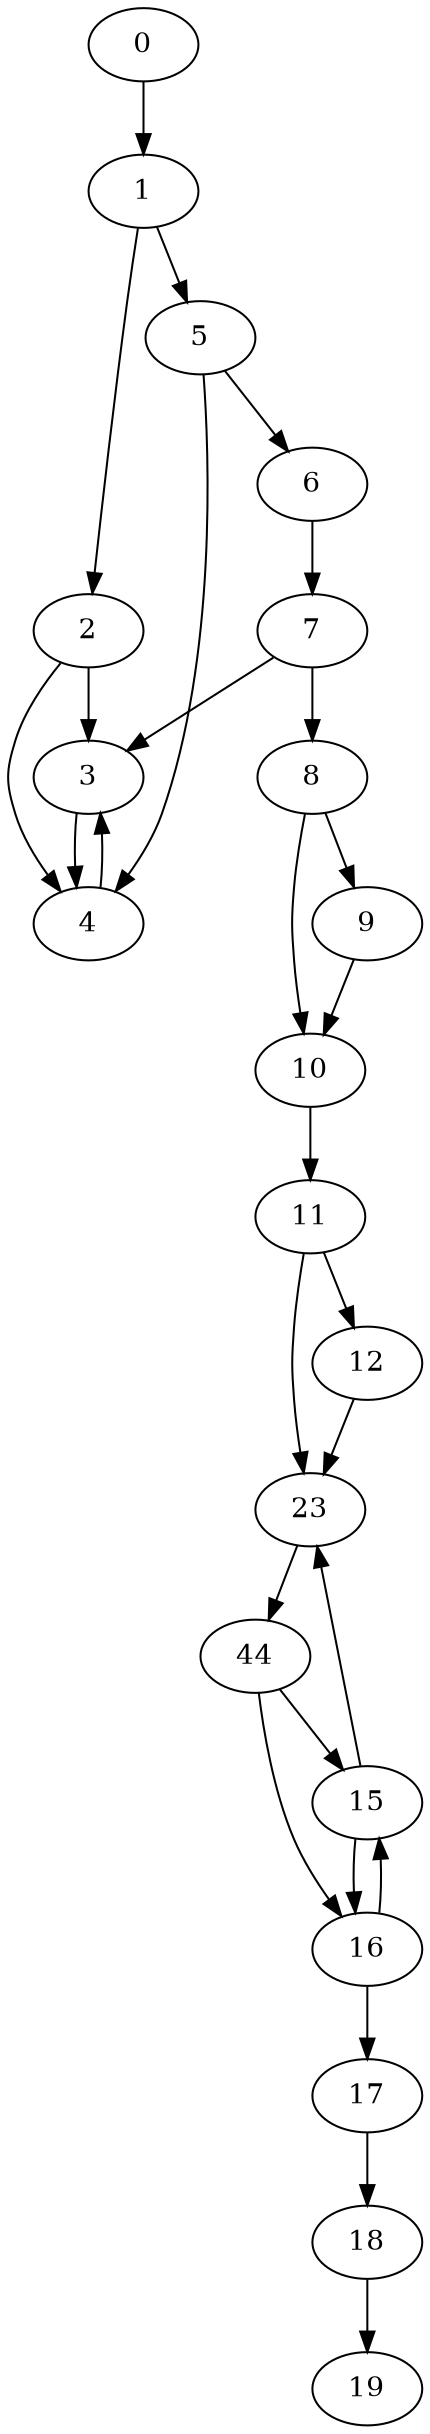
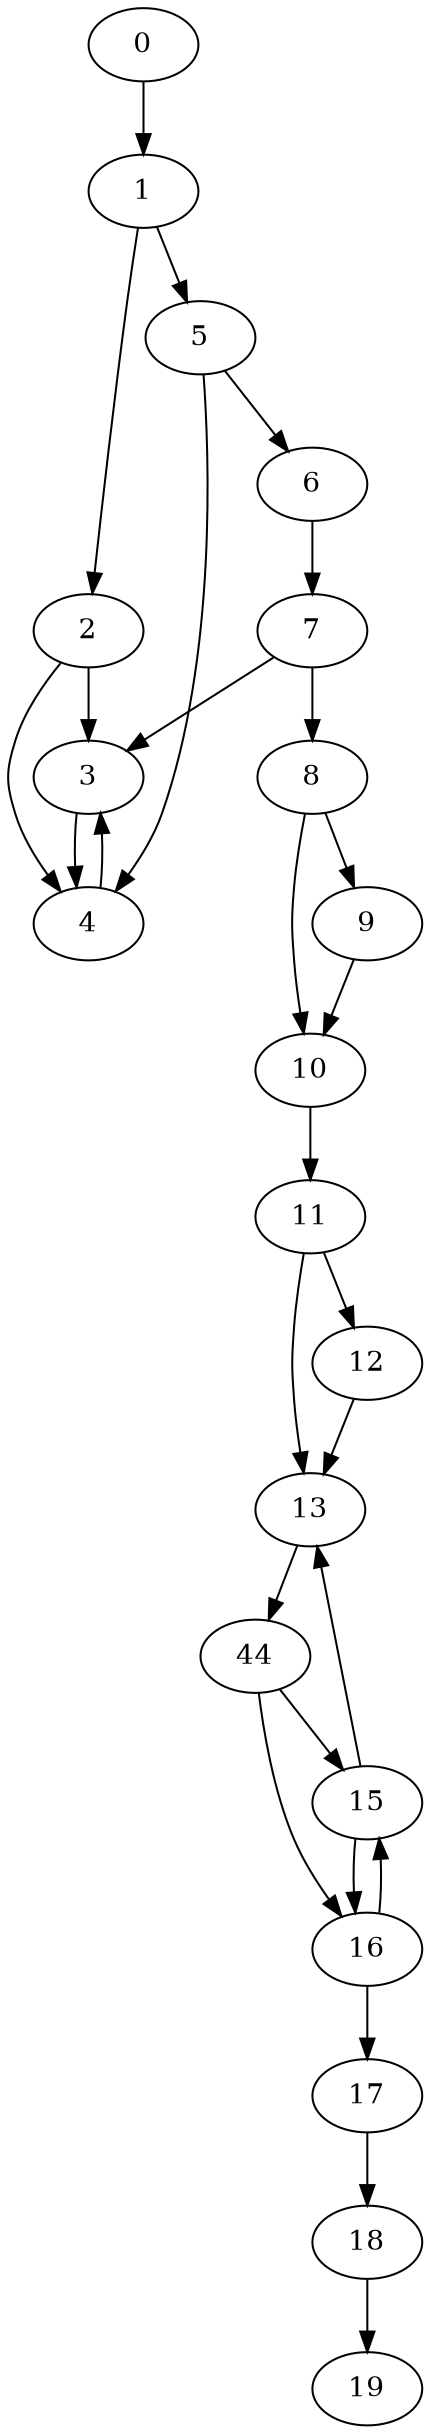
(310, 1510) -> (310, 1510)
